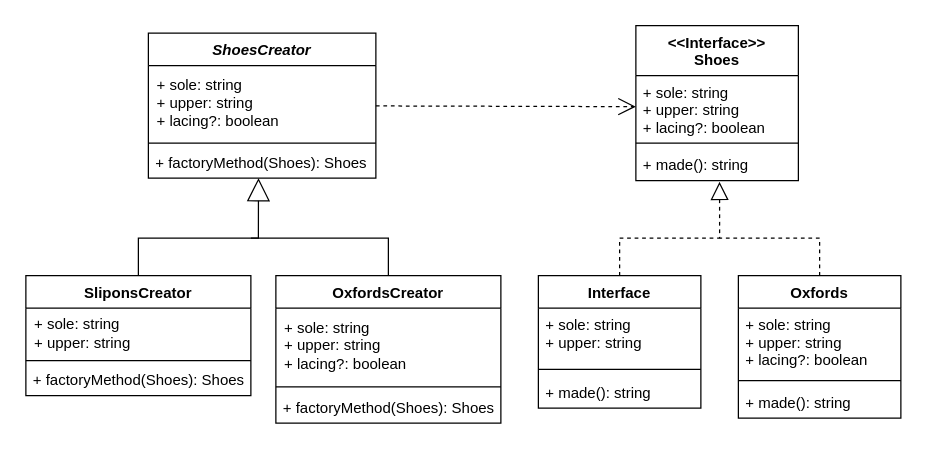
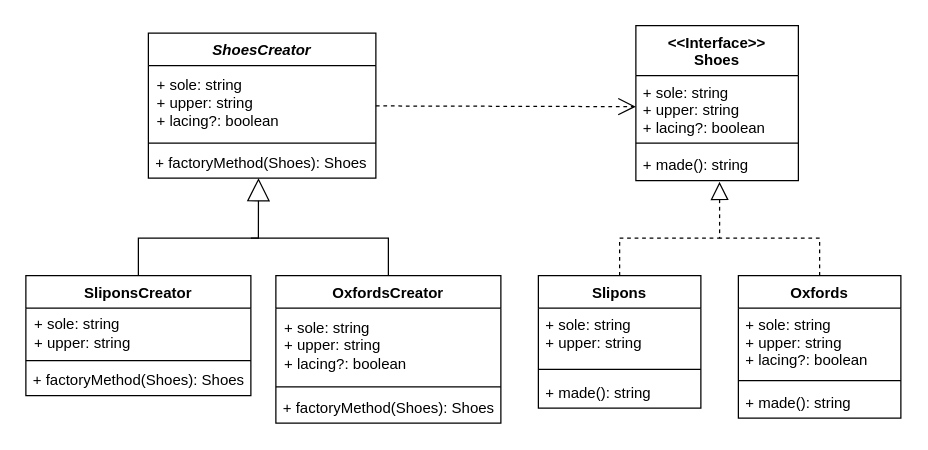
(619, 293) -> (619, 293)
